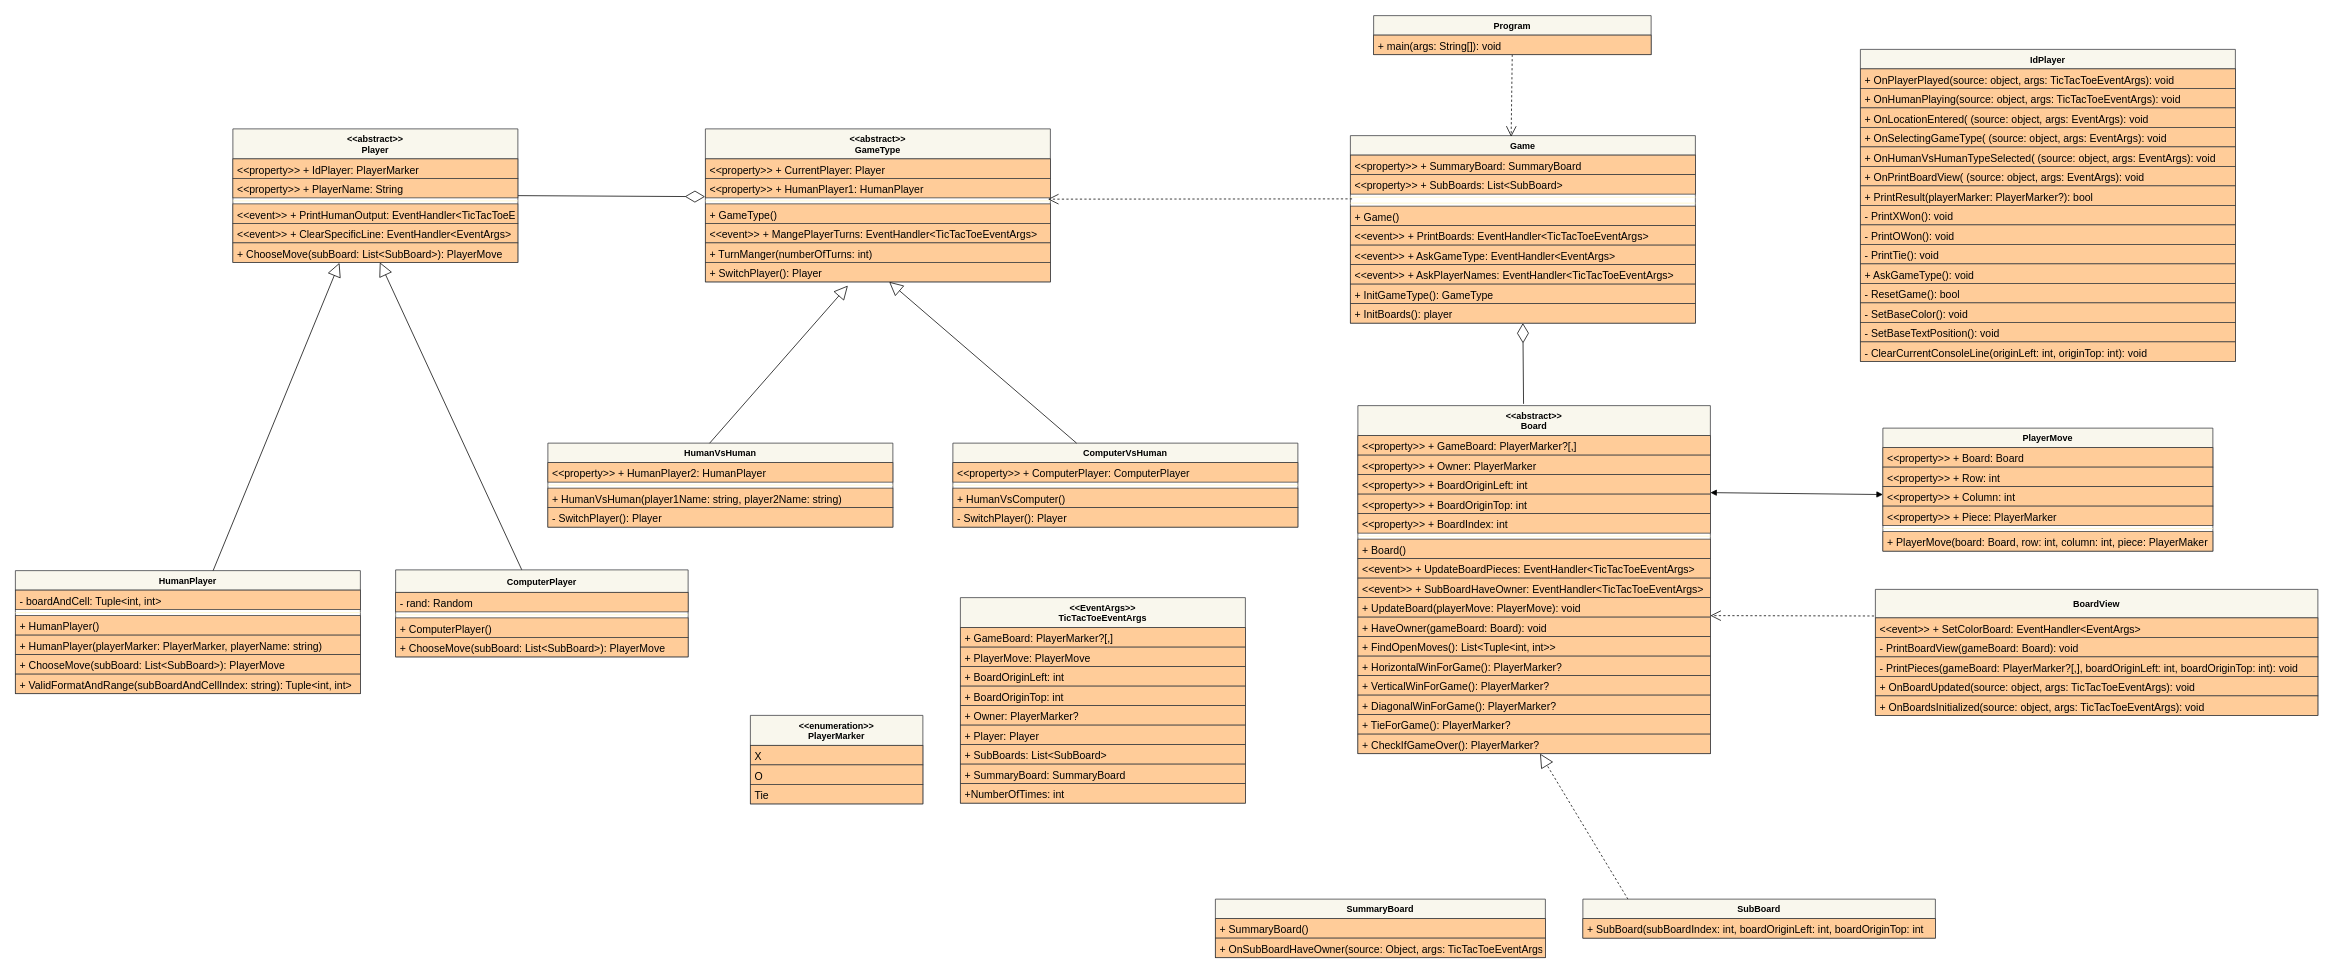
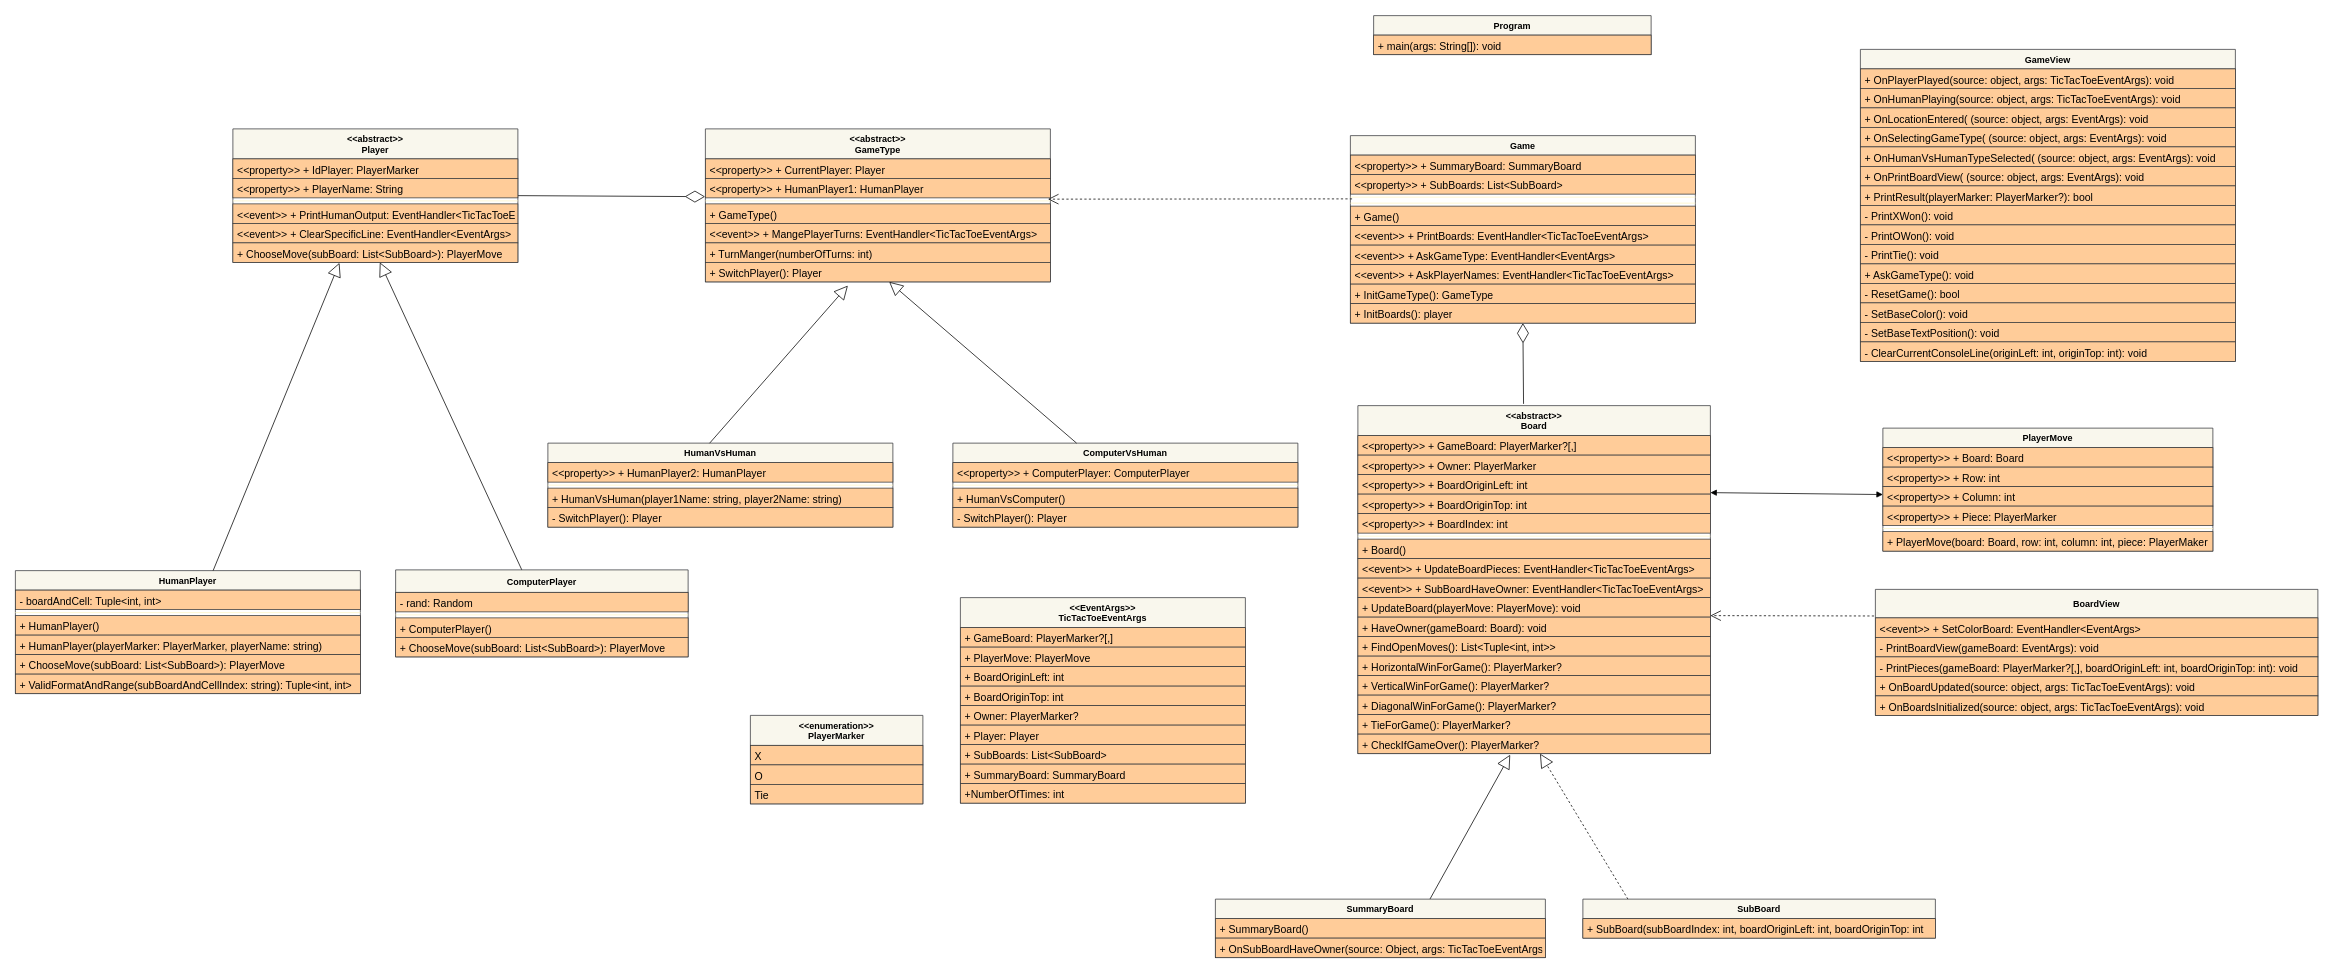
(2048, 59) -> (2048, 59)
(1512, 96) -> none
(1986, 648) -> (1998, 648)
none -> (1466, 833)
